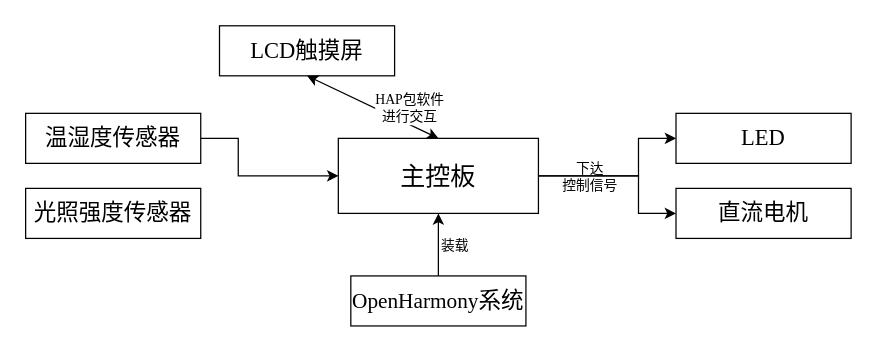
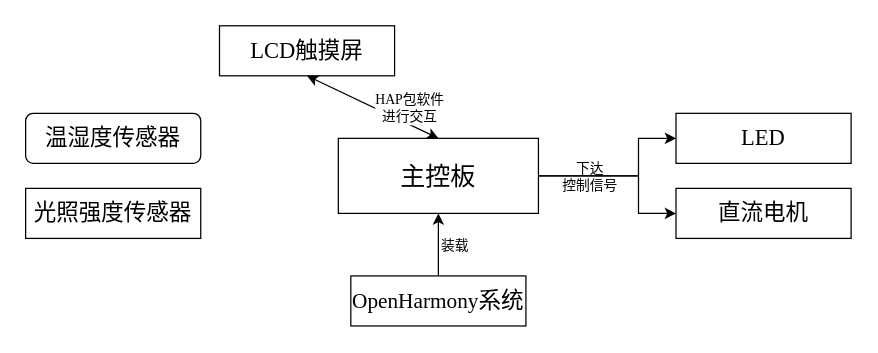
(113, 138) -> (113, 138)
(247, 176) -> none
